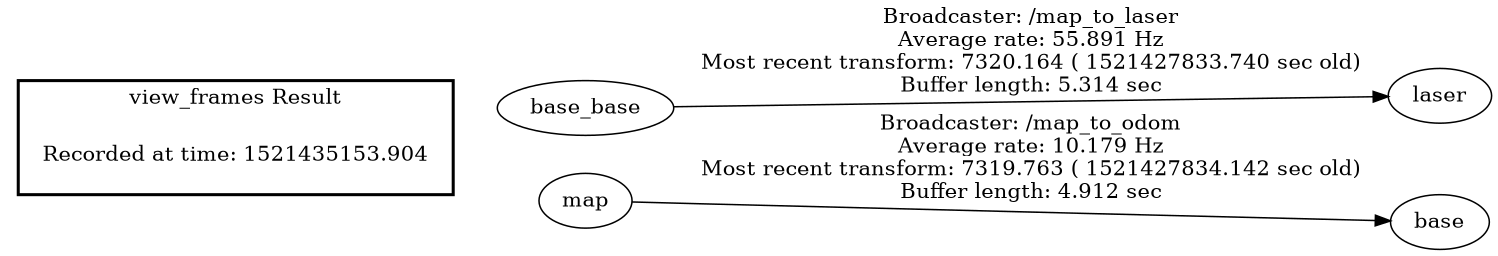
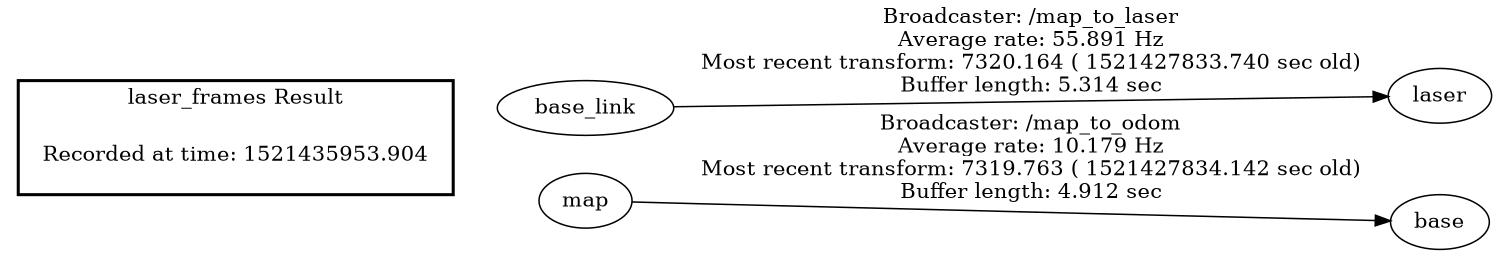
(236, 98) -> (236, 98)
(586, 108) -> (586, 108)
(236, 155) -> (236, 155)
